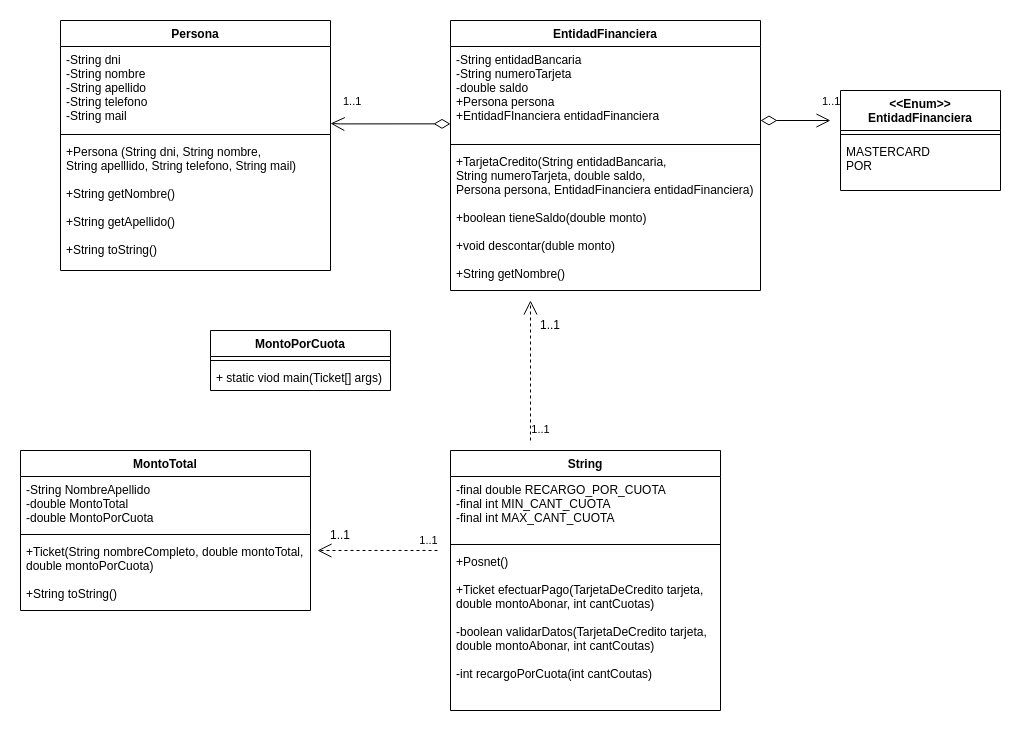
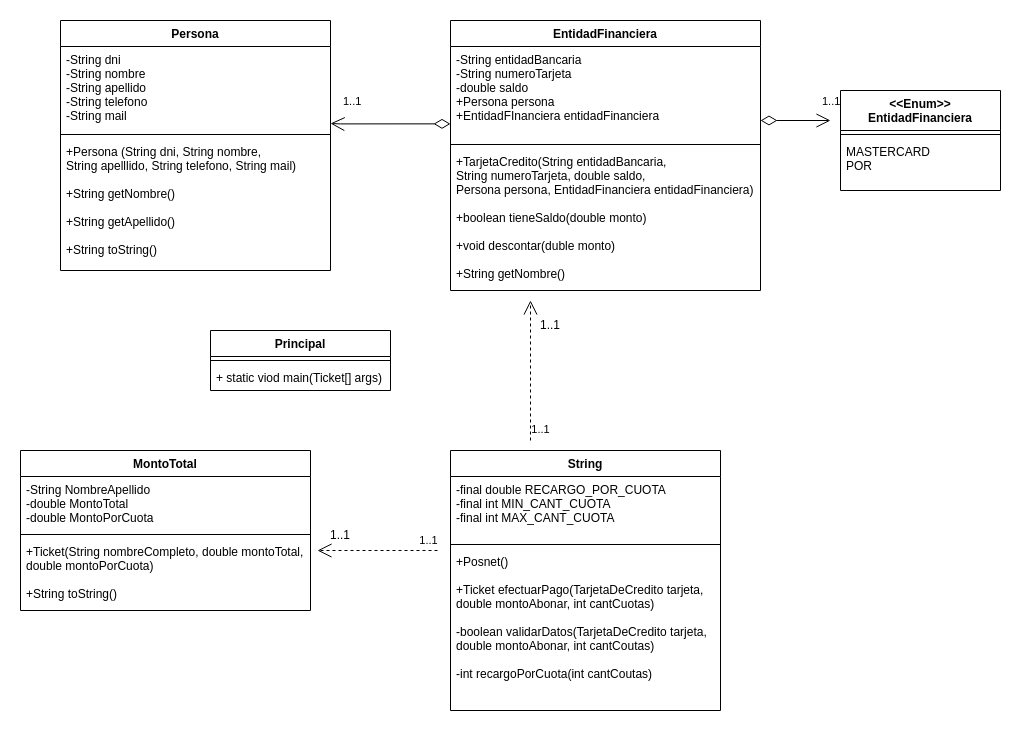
(300, 344) -> (300, 344)
